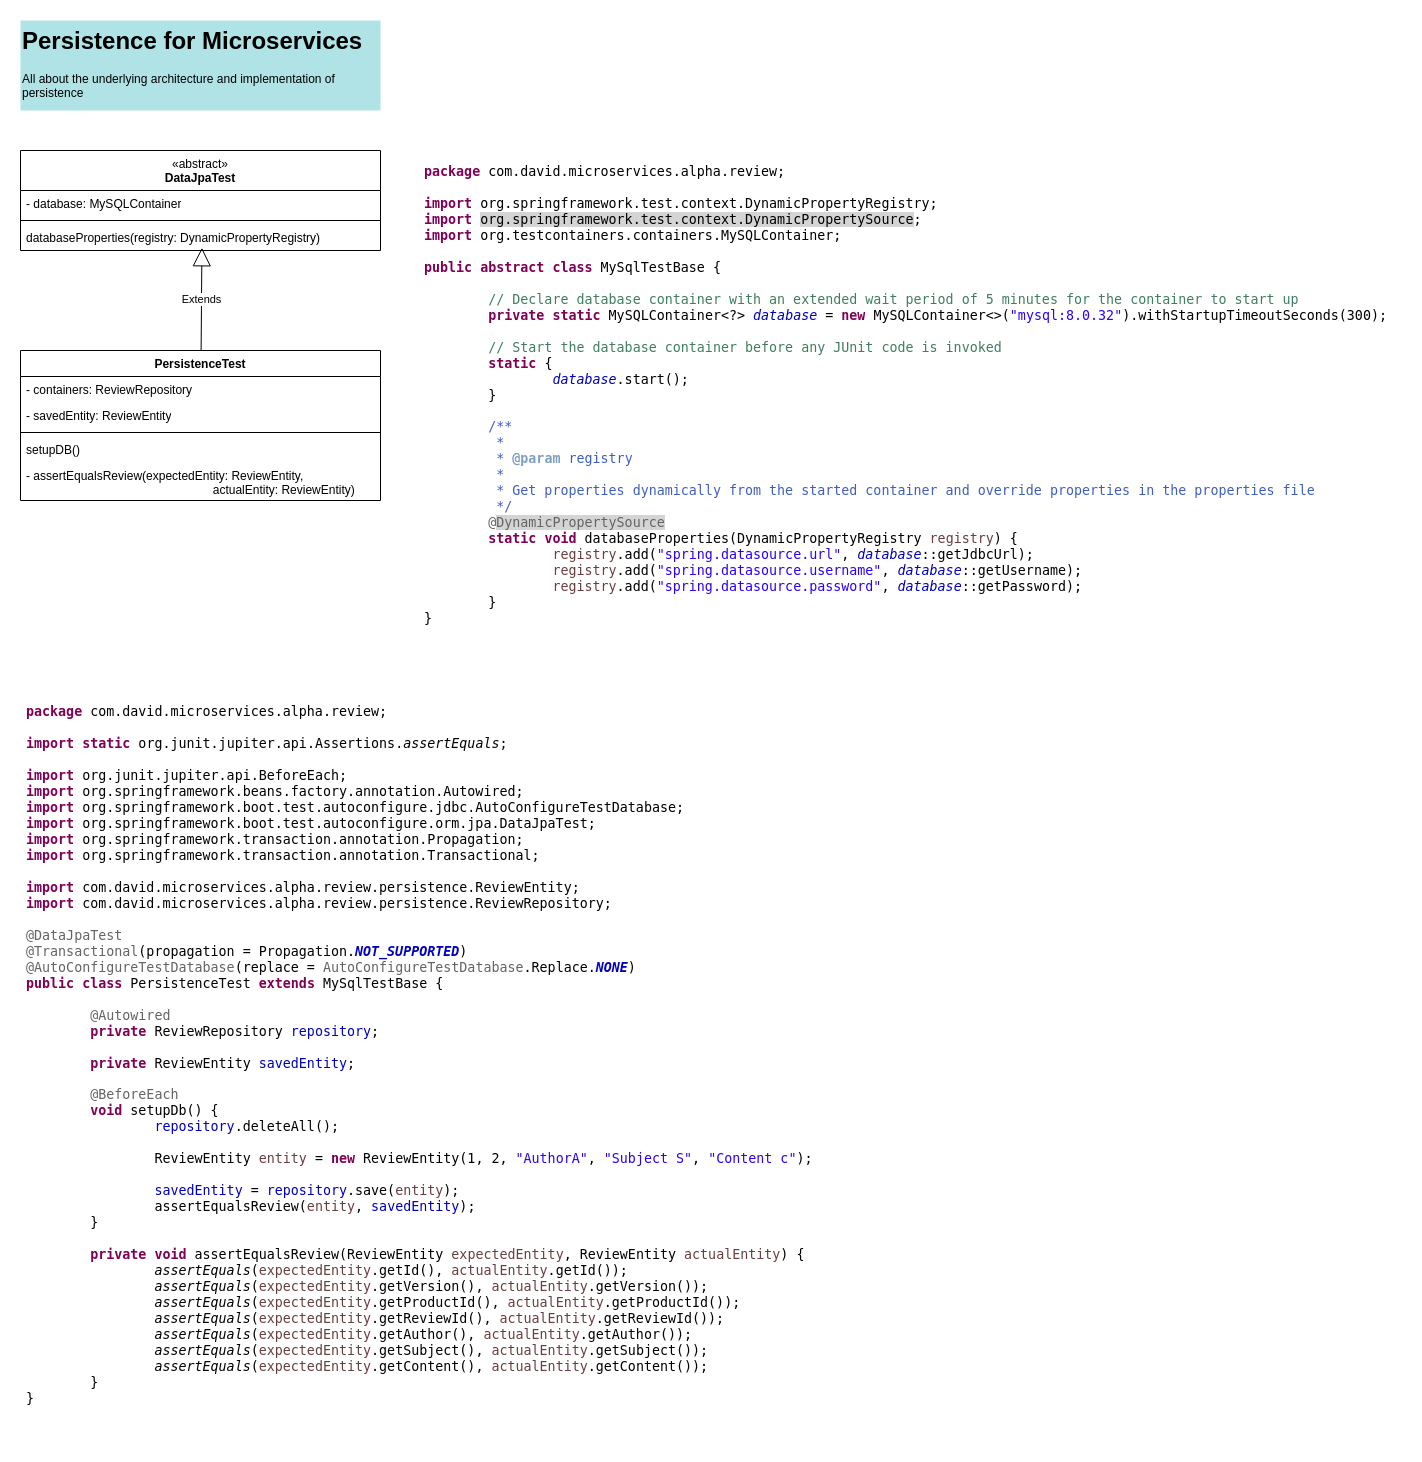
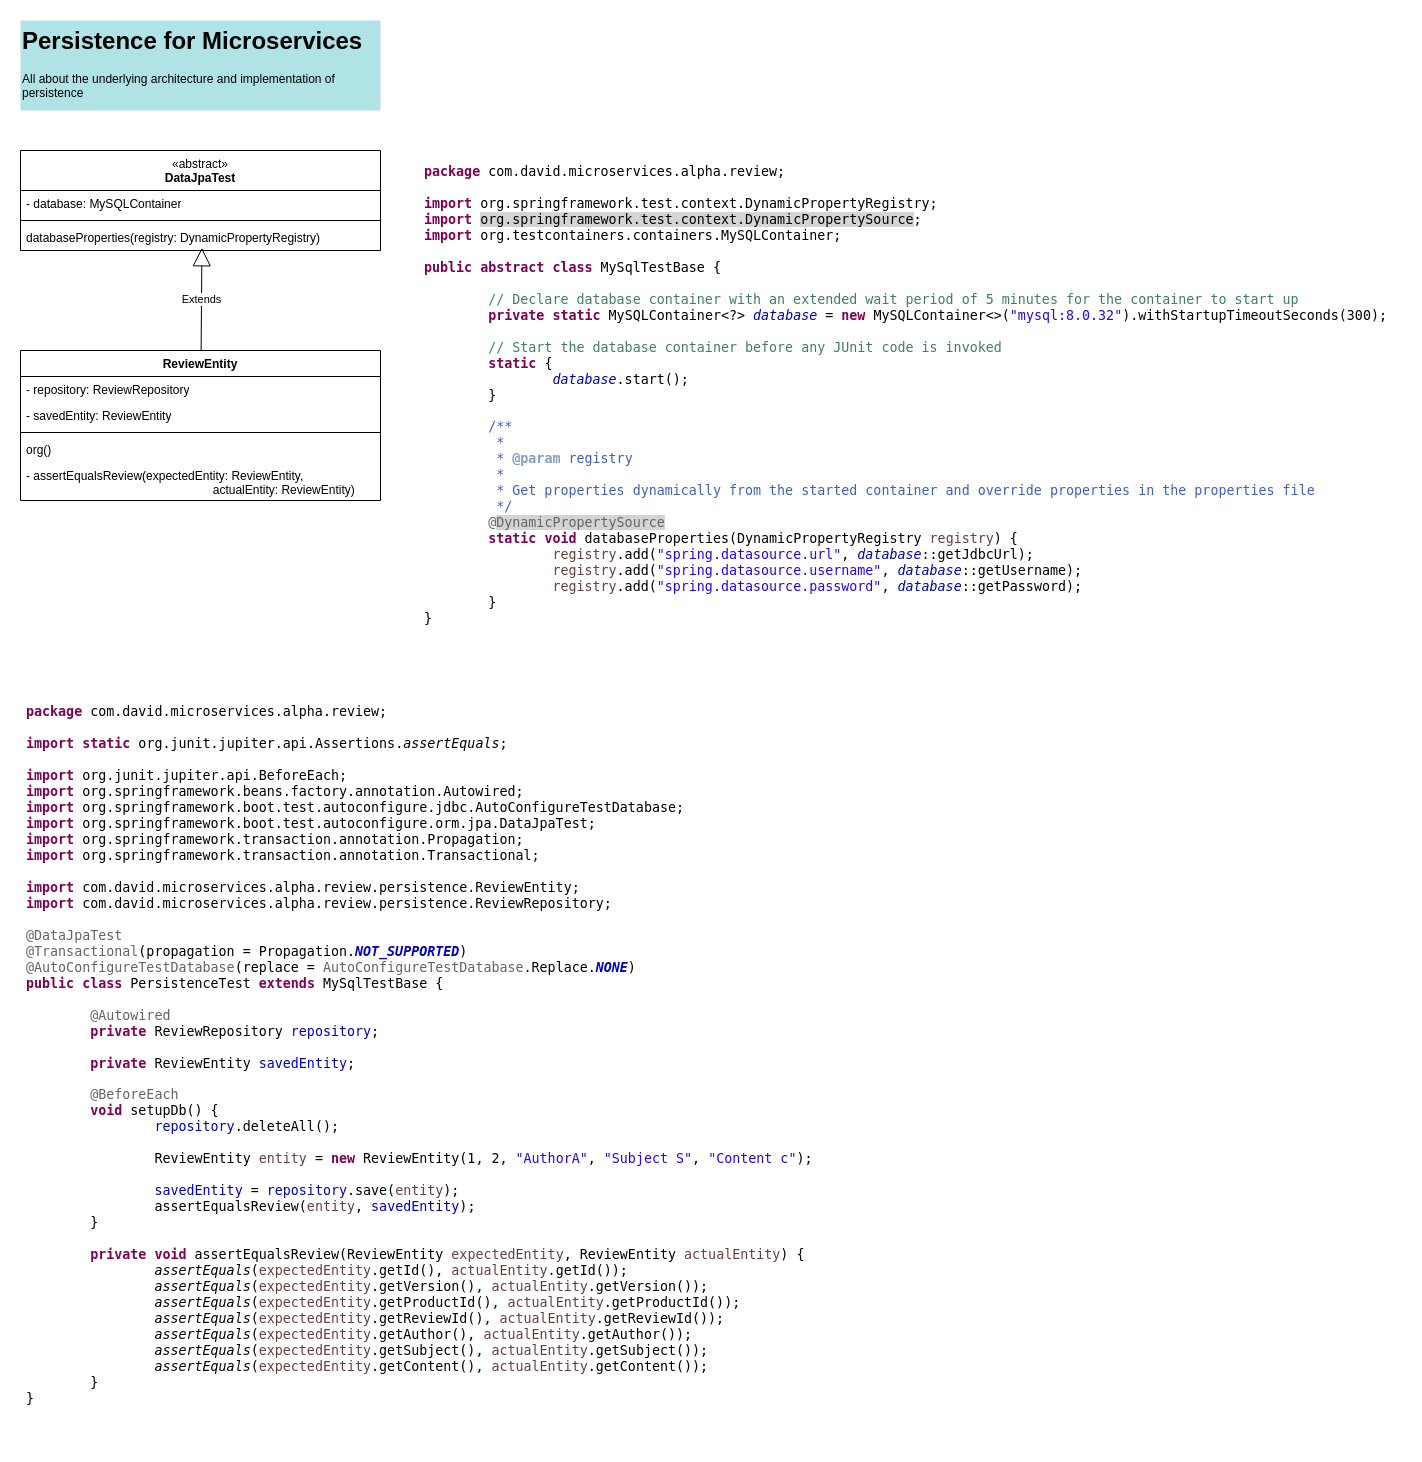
(201, 365) -> (201, 365)
(118, 391) -> (118, 391)
(57, 451) -> (43, 451)
